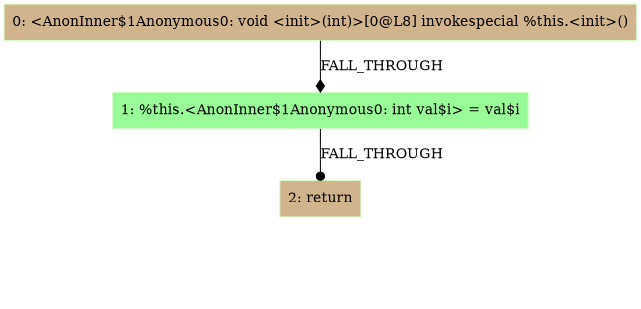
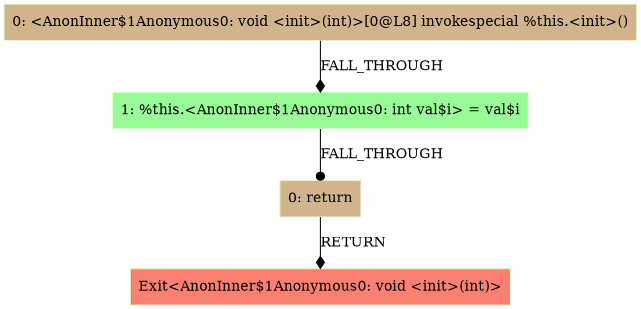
(320, 199) -> (320, 199)
none -> (320, 287)
